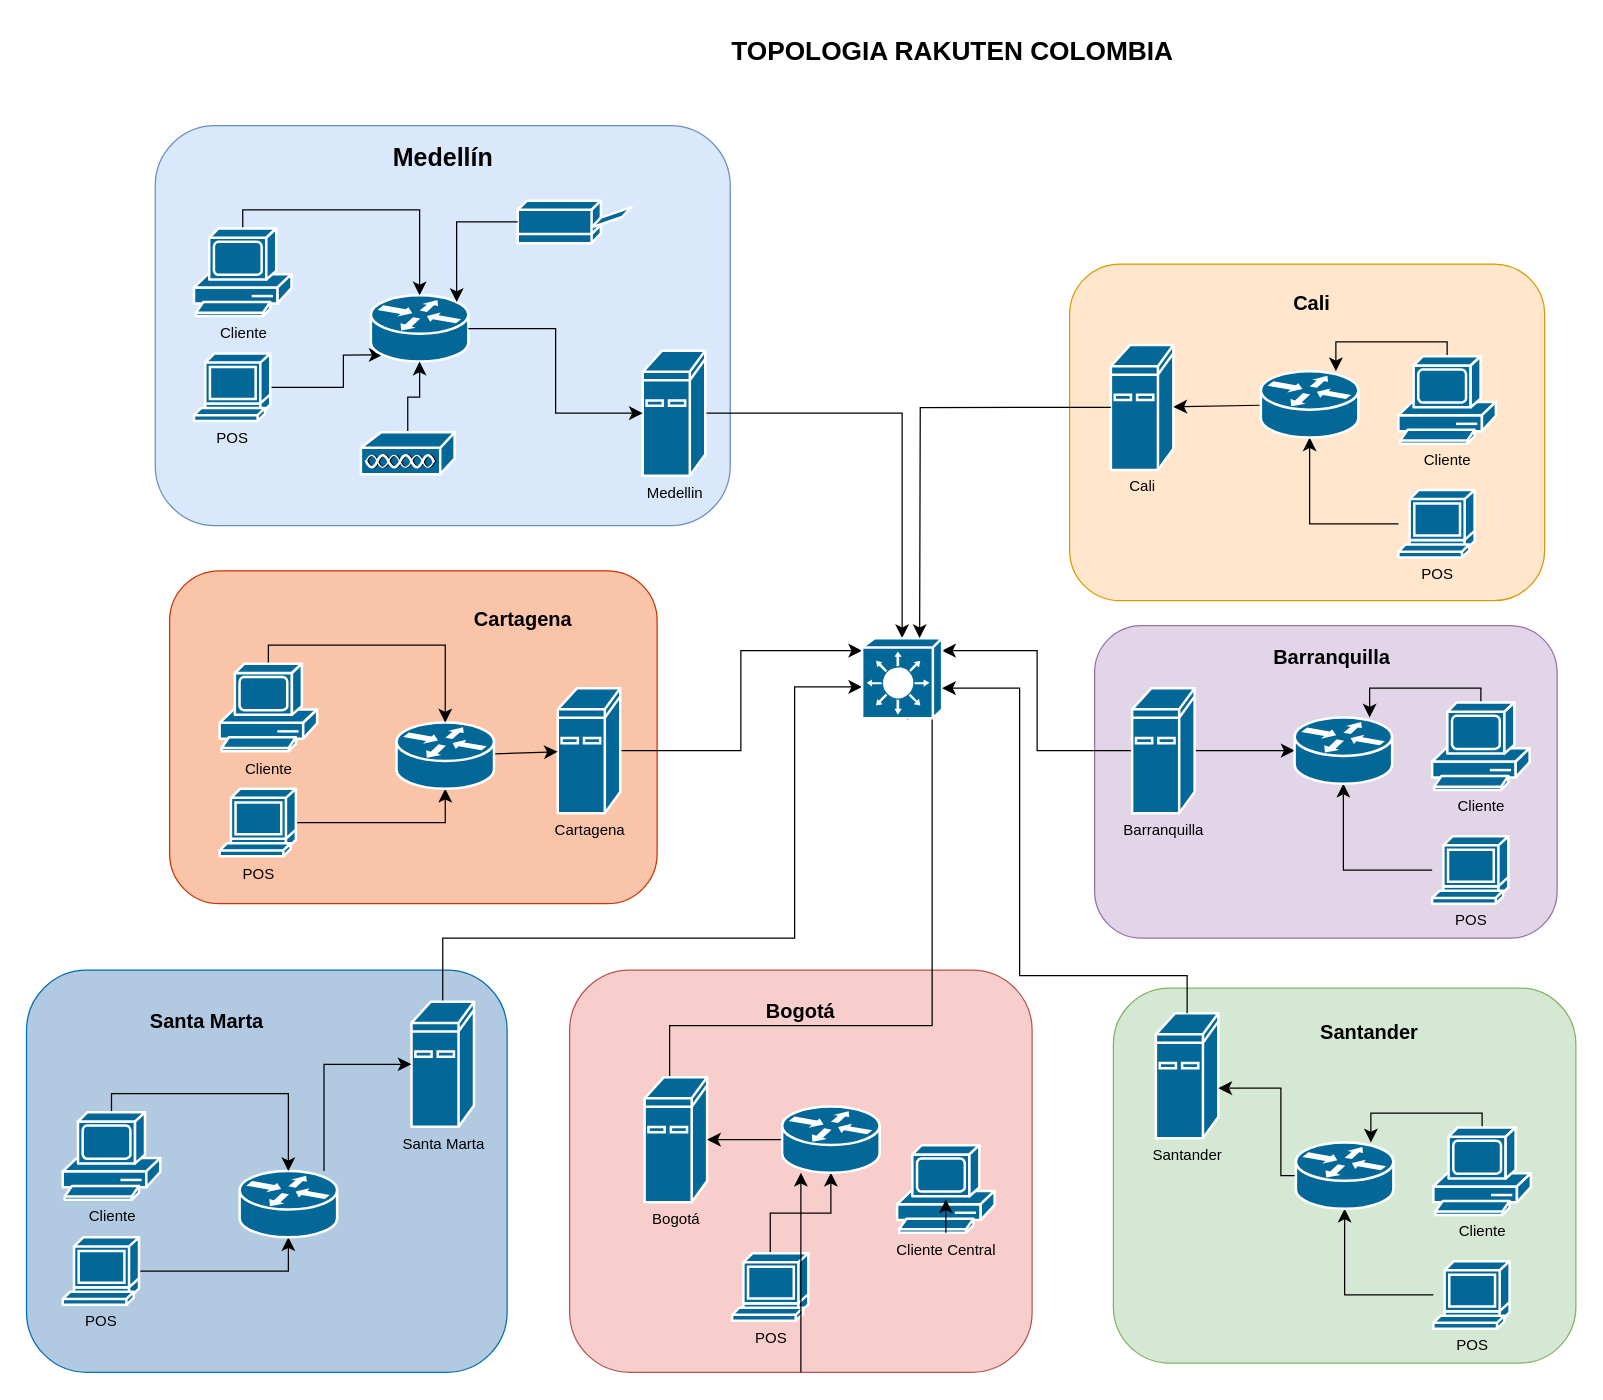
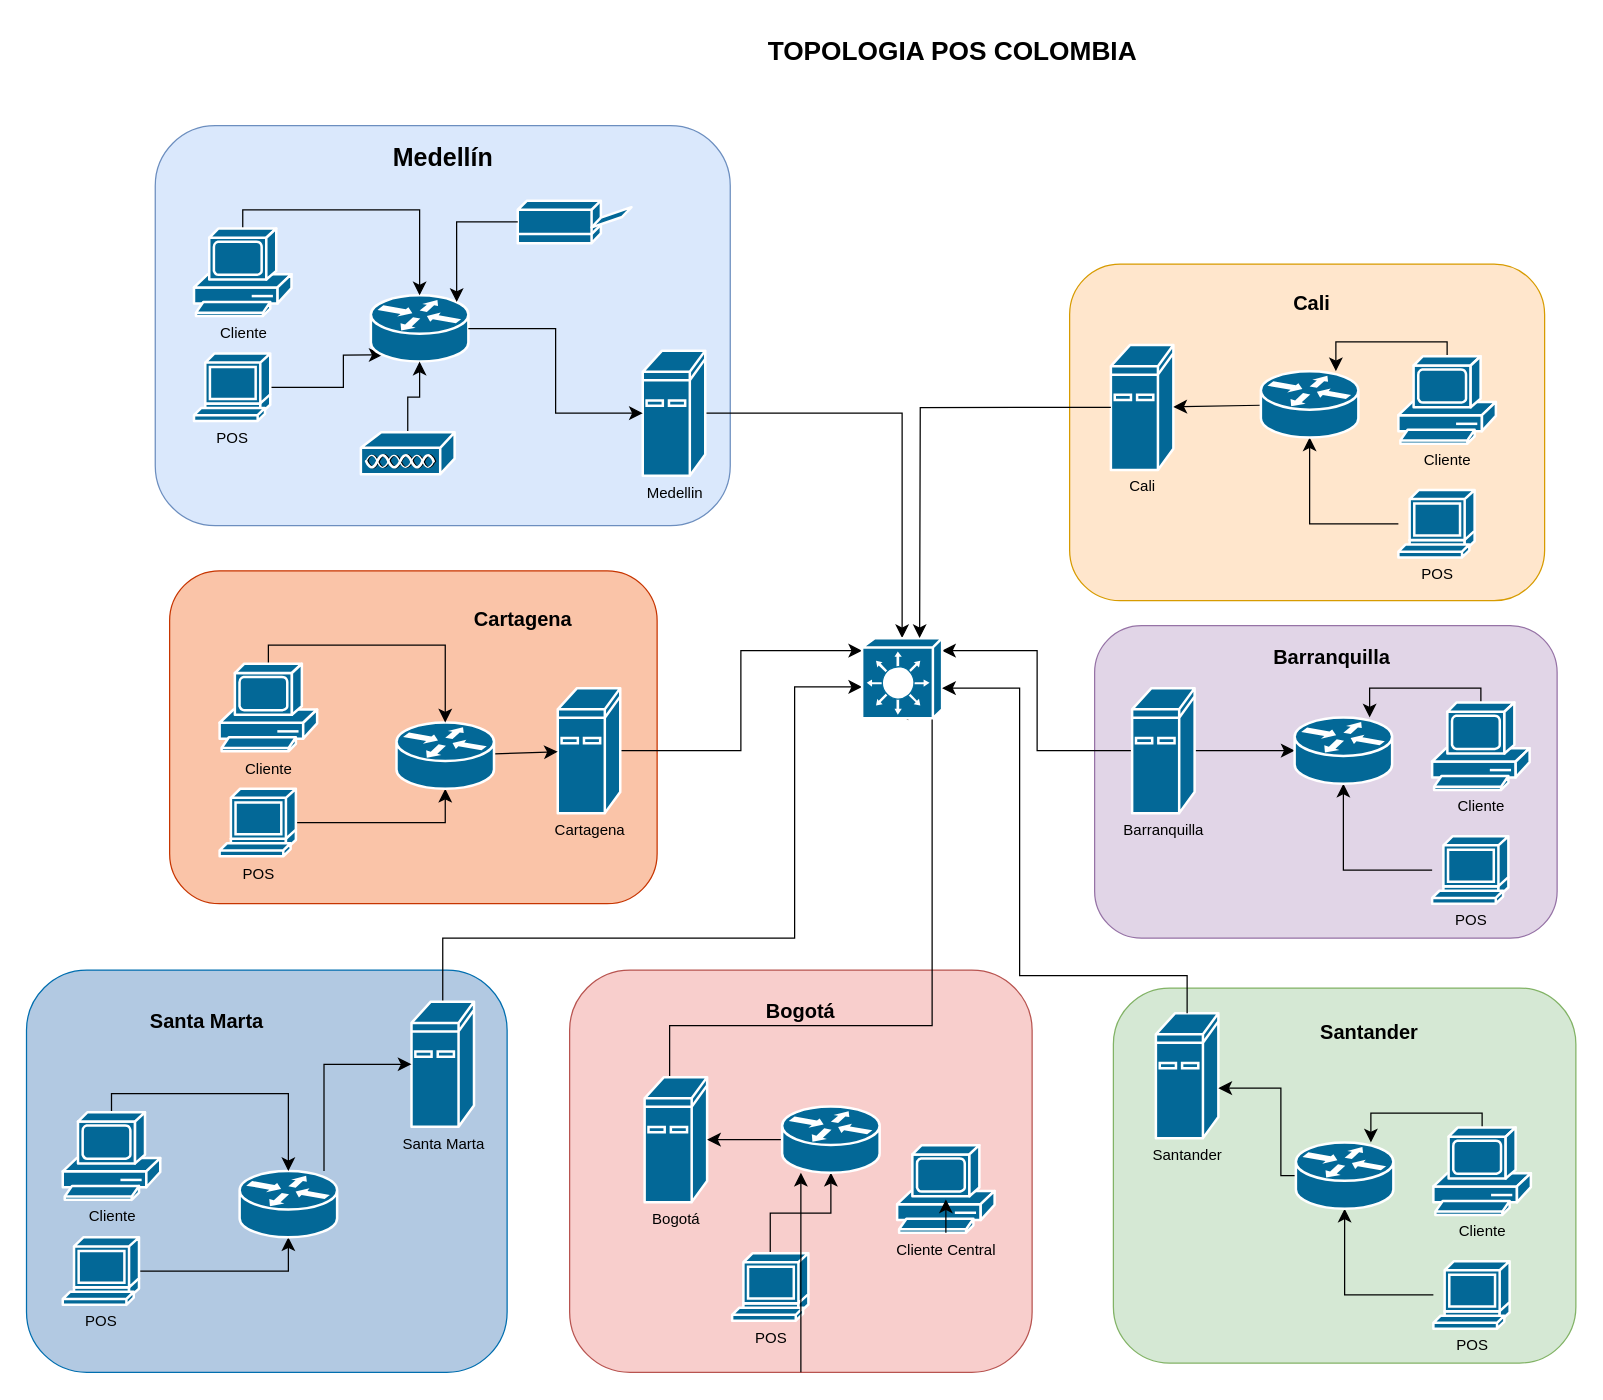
(953, 51) -> (953, 51)
